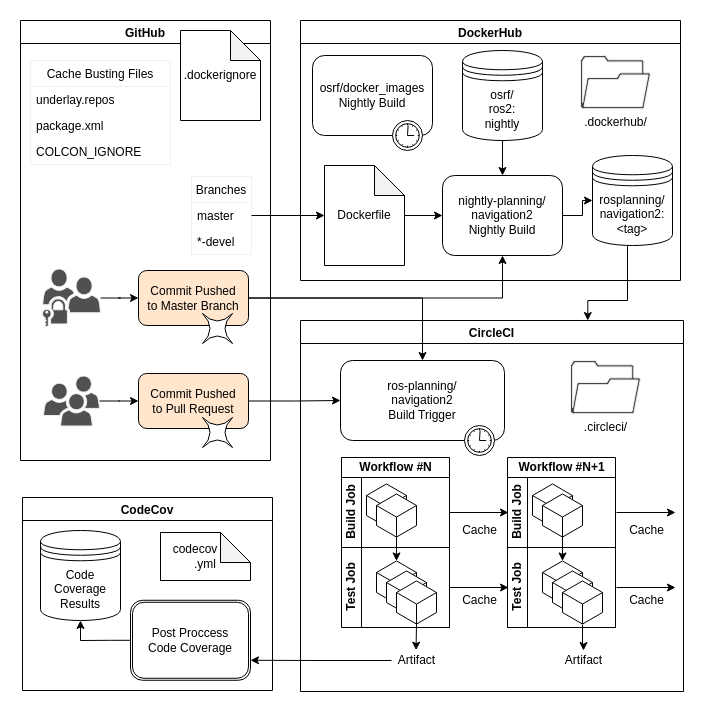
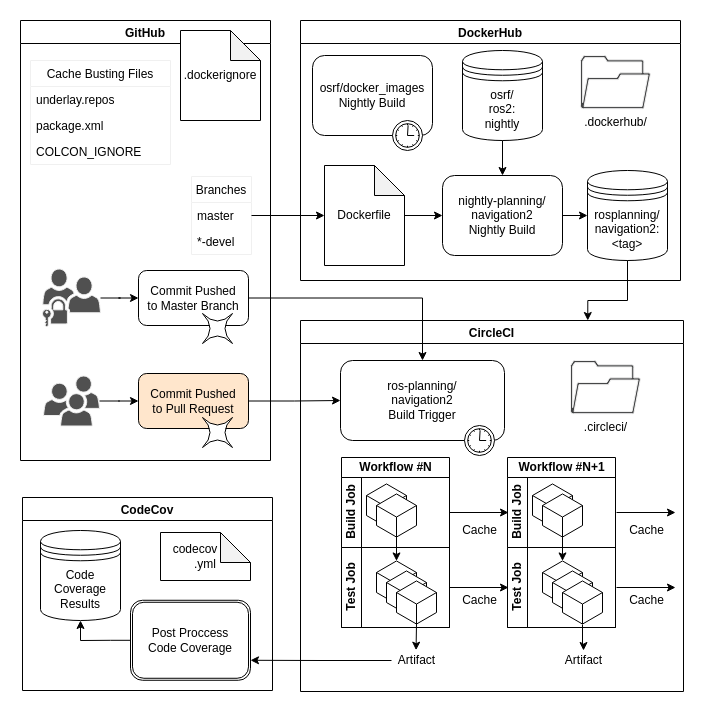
(633, 201) -> (628, 216)
(194, 298) -> (194, 298)
(481, 298) -> none
